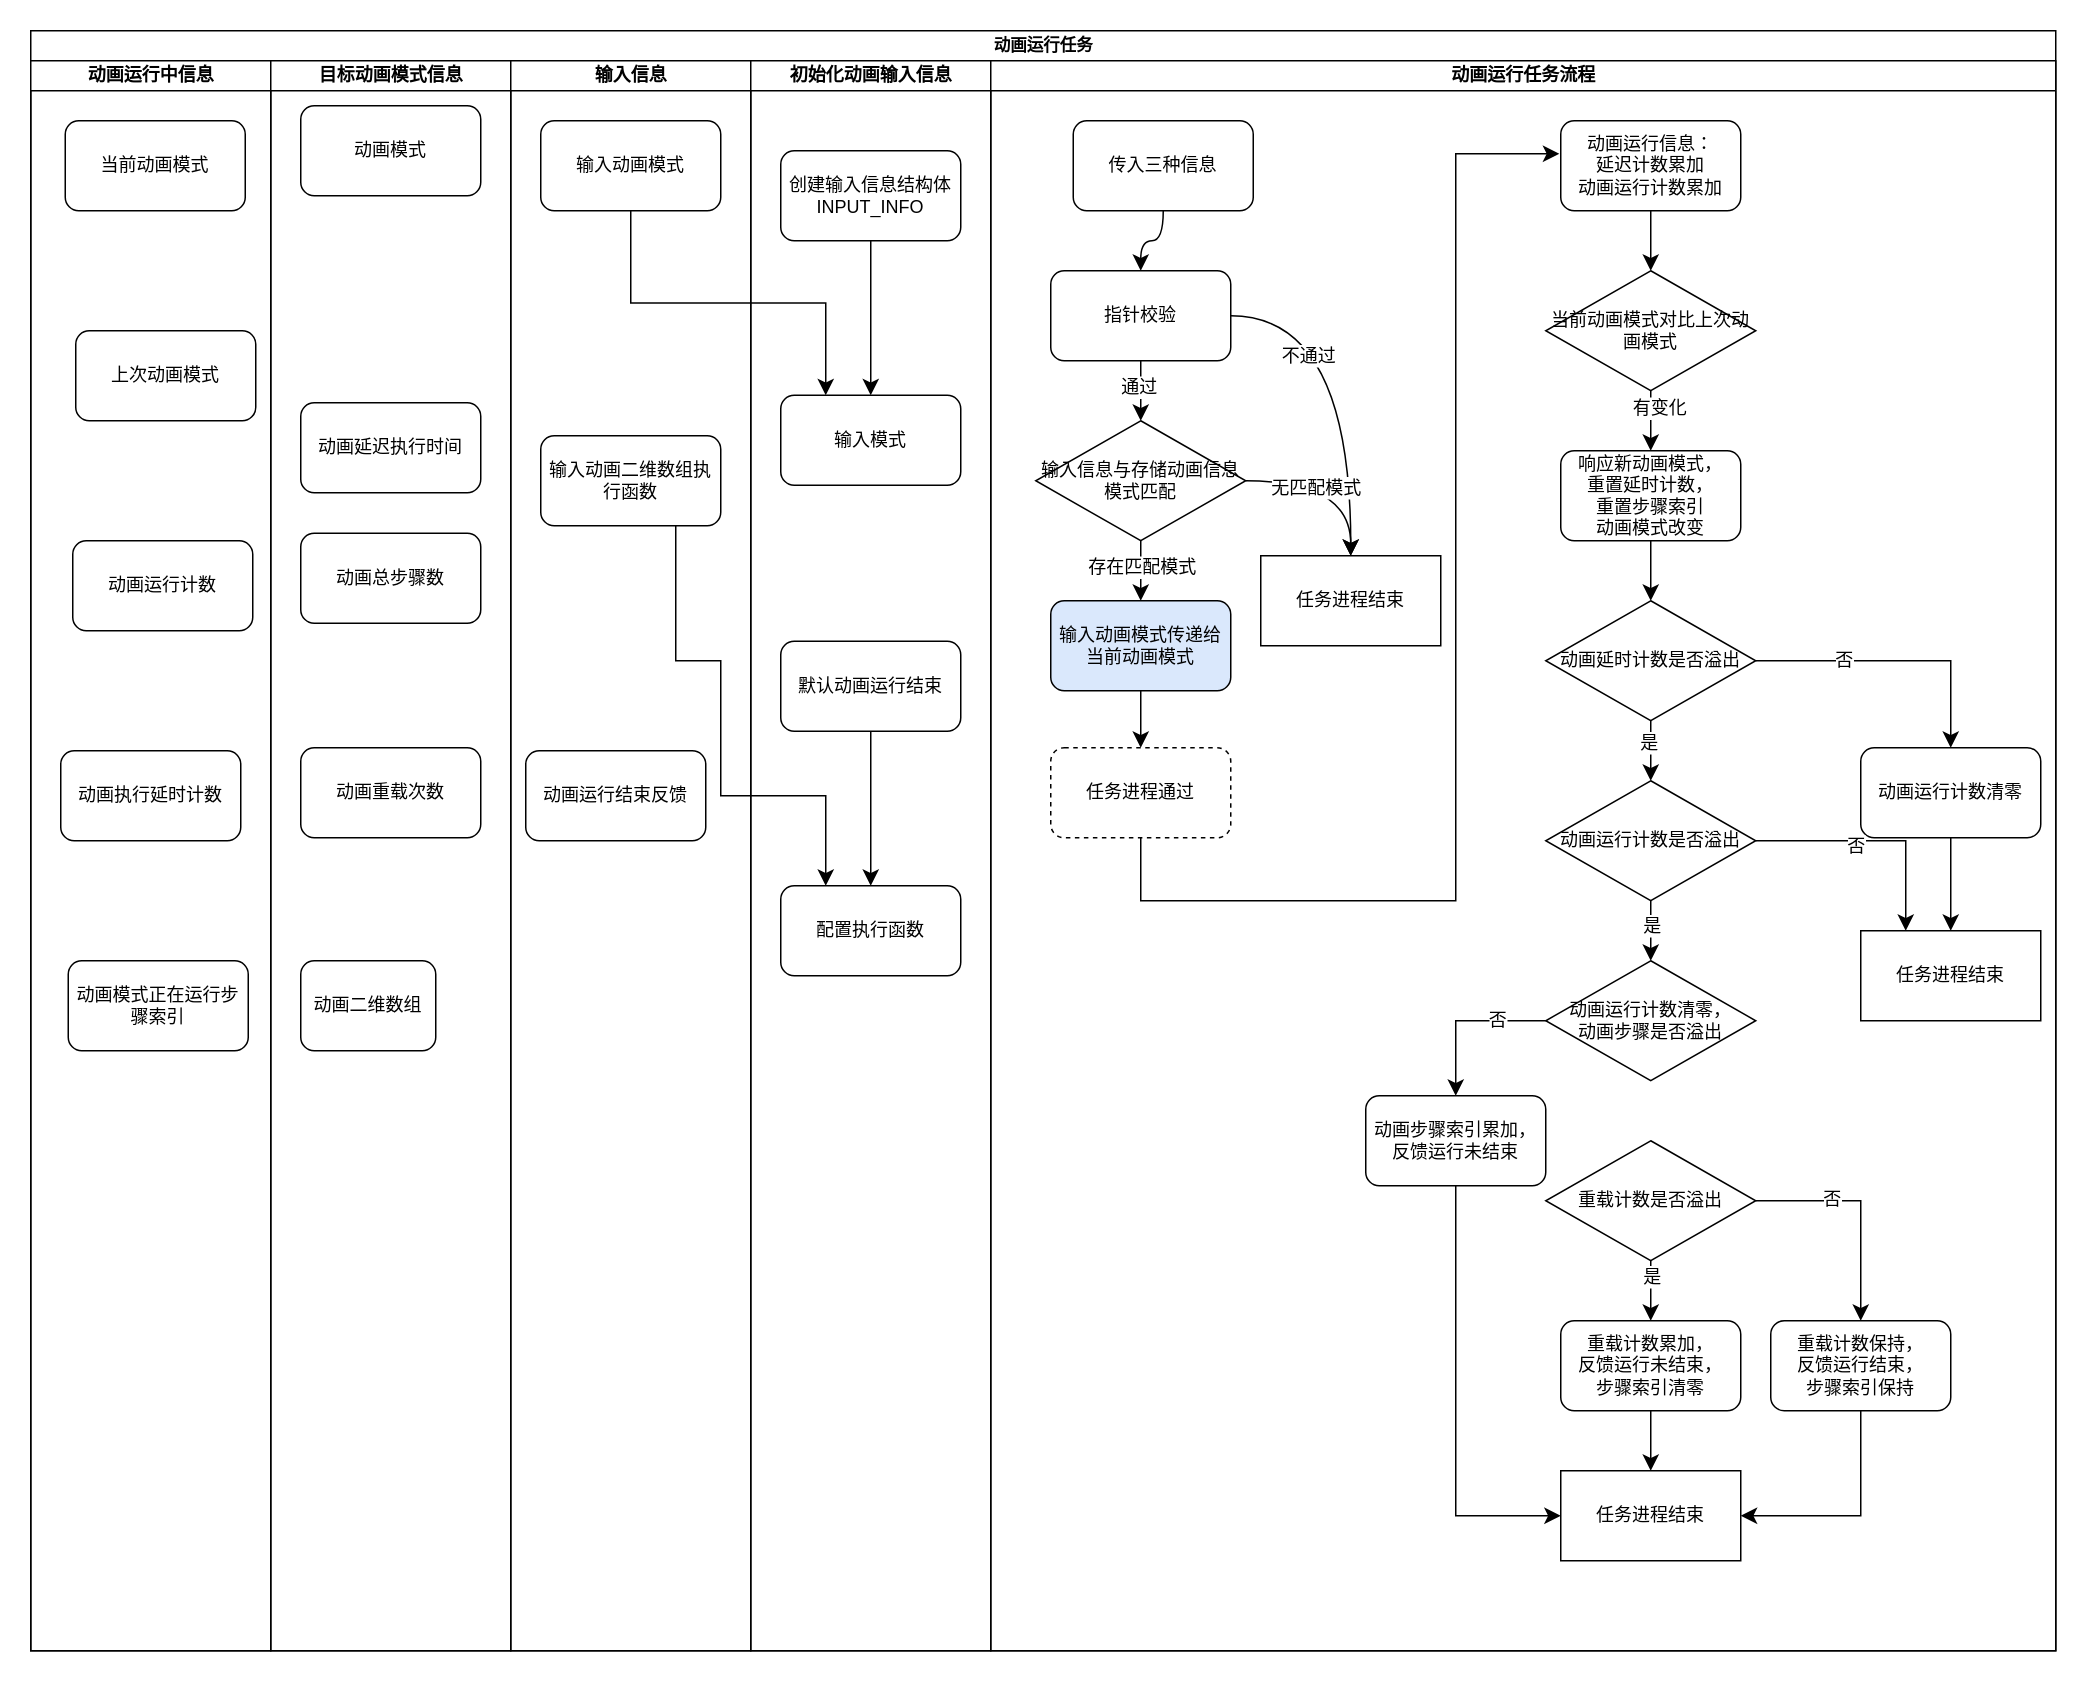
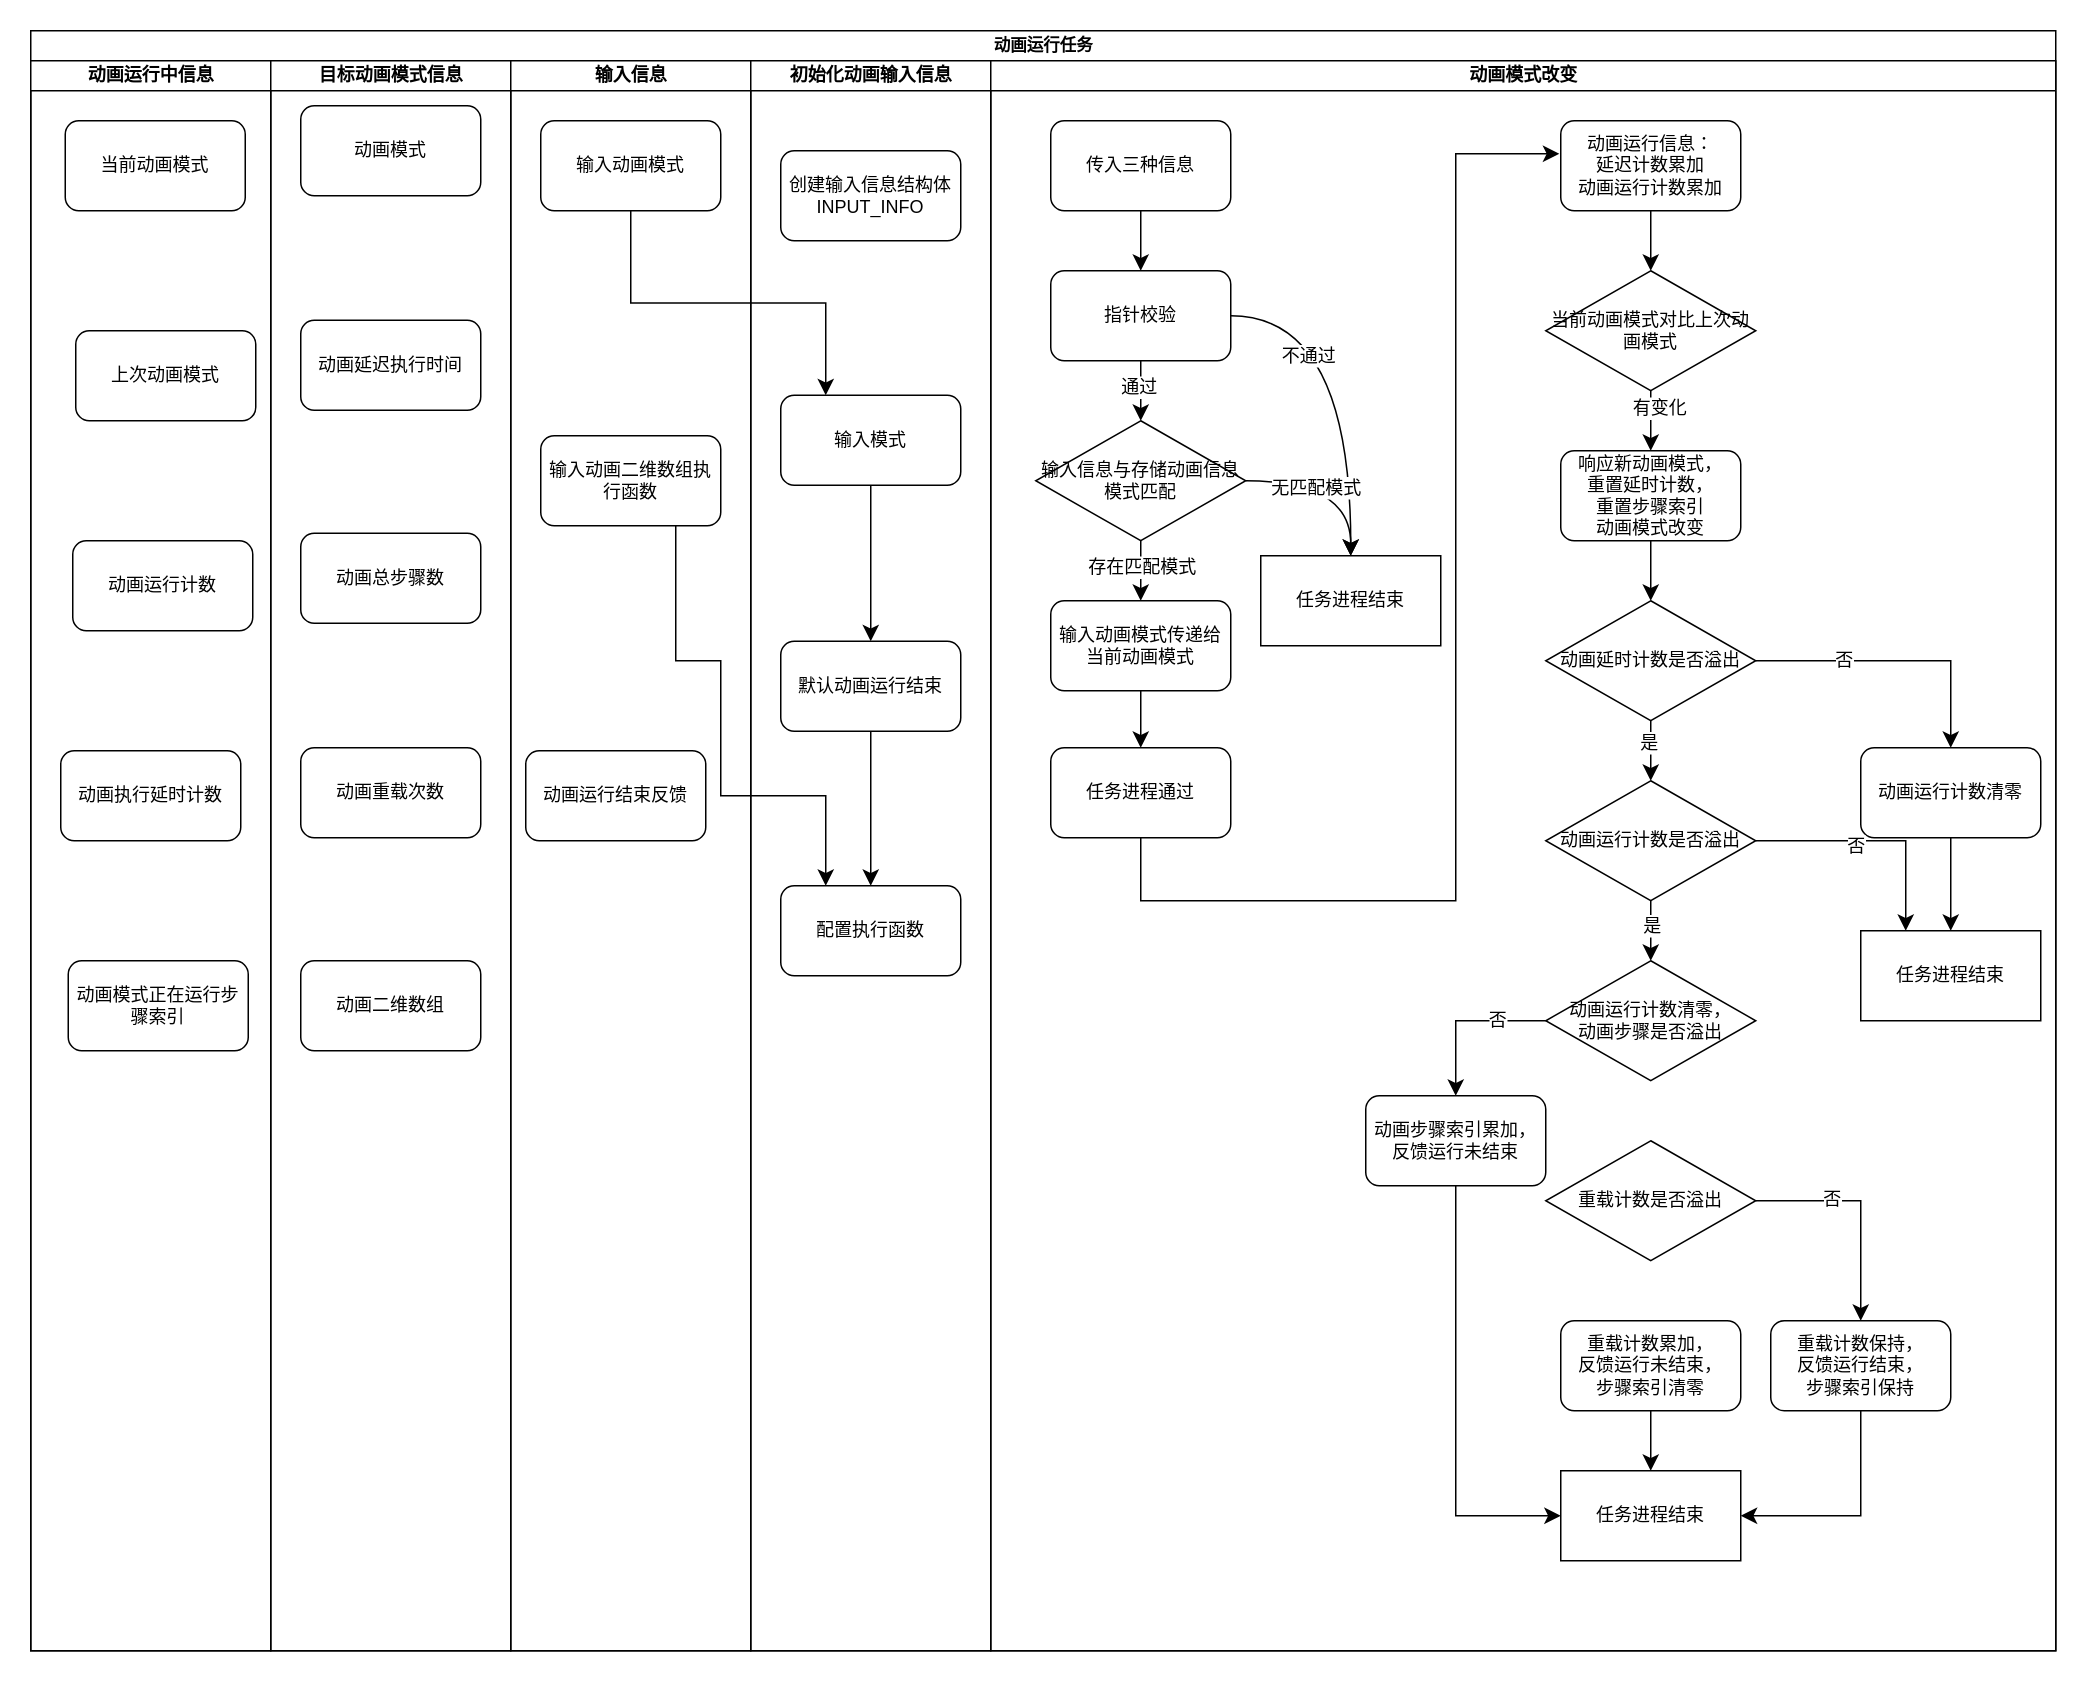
(1524, 76) -> (1524, 76)
(1163, 166) -> (1141, 166)
(871, 314) -> none
(391, 448) -> (391, 365)
none -> (871, 558)
(1141, 646) -> (1141, 646)
(1141, 793) -> (1141, 793)
(368, 1006) -> (391, 1006)
(1651, 1285) -> none
